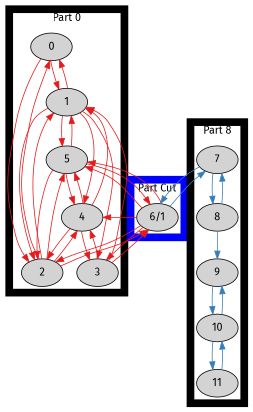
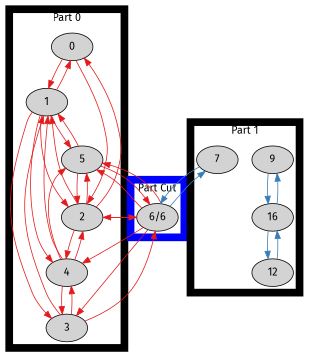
(217, 131) -> (245, 131)
(69, 185) -> none
(157, 217) -> (157, 217)
(217, 217) -> none
(217, 328) -> (273, 217)
(217, 383) -> (273, 273)
